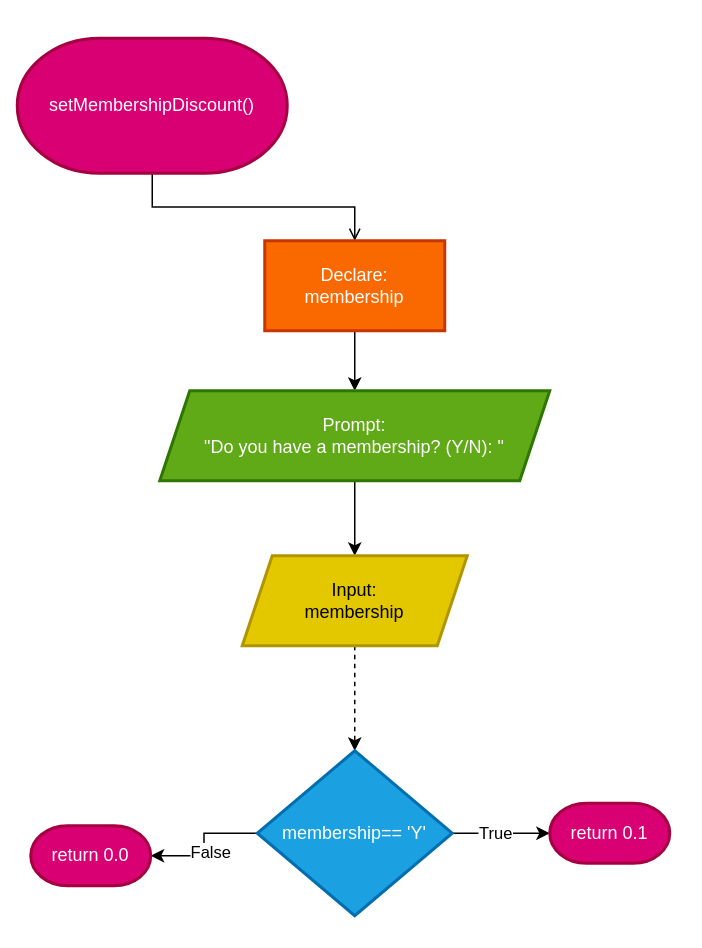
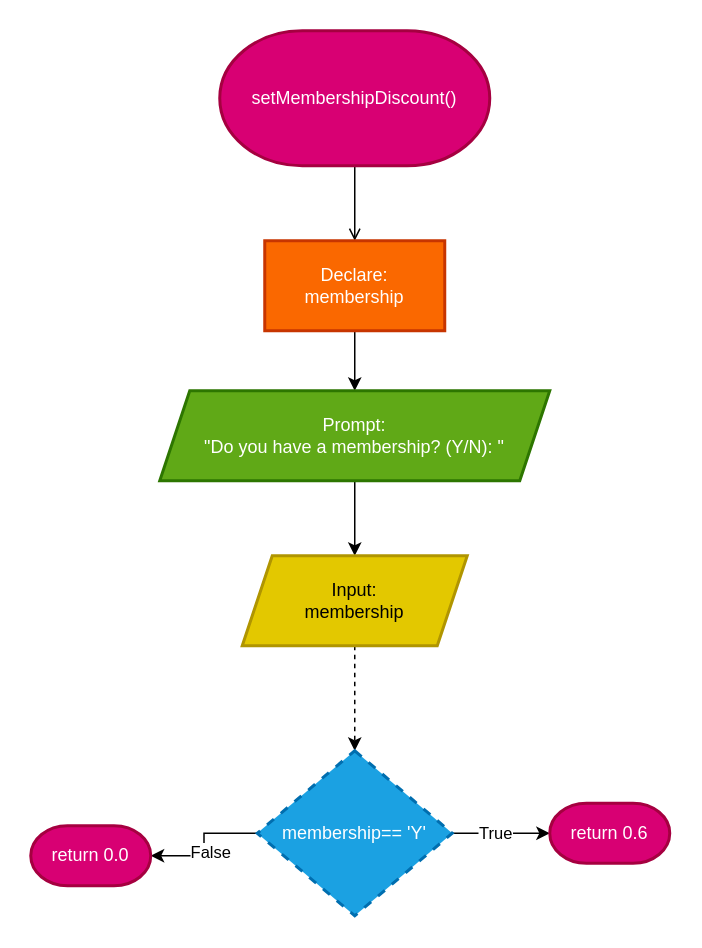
(152, 106) -> (355, 98)
(355, 833) -> (355, 833)
(610, 833) -> (610, 833)
